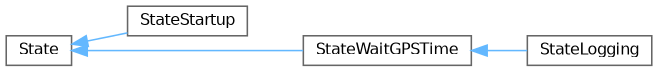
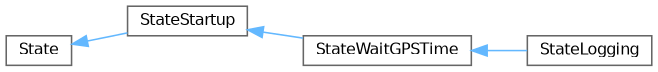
(195, 51) -> (283, 35)
